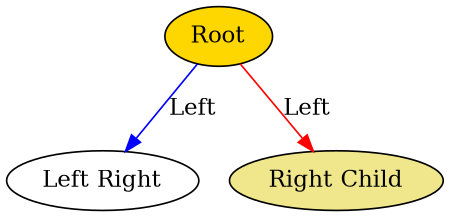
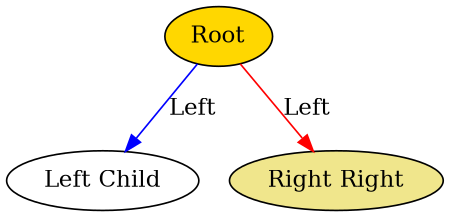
(103, 181) -> (103, 181)
(336, 181) -> (336, 181)
